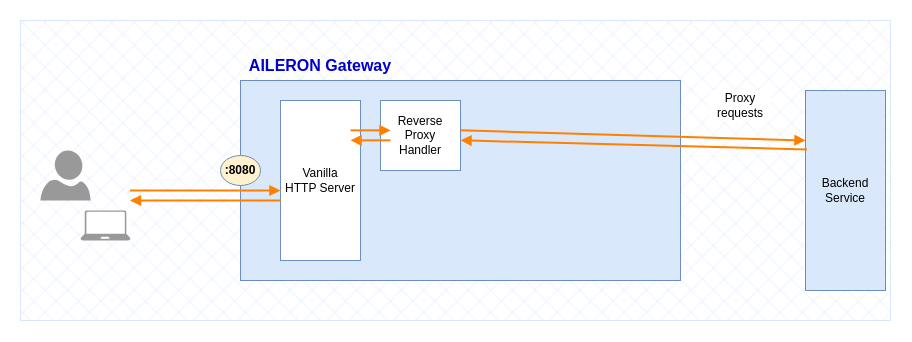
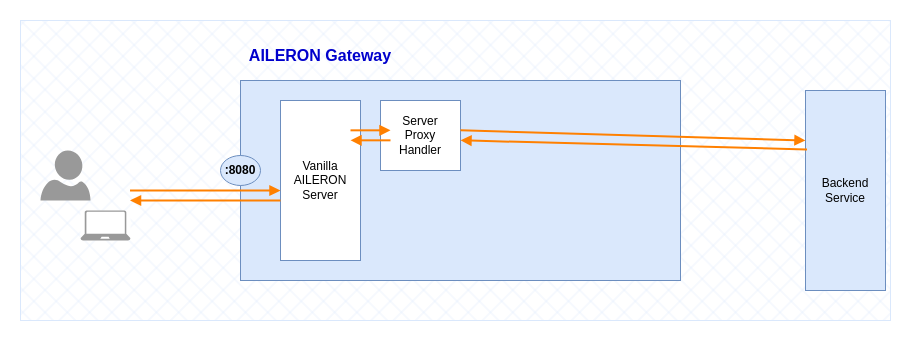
(321, 66) -> (321, 56)
(741, 106) -> none
(421, 136) -> (421, 136)
(241, 171) -> (241, 171)
(321, 181) -> (321, 181)
